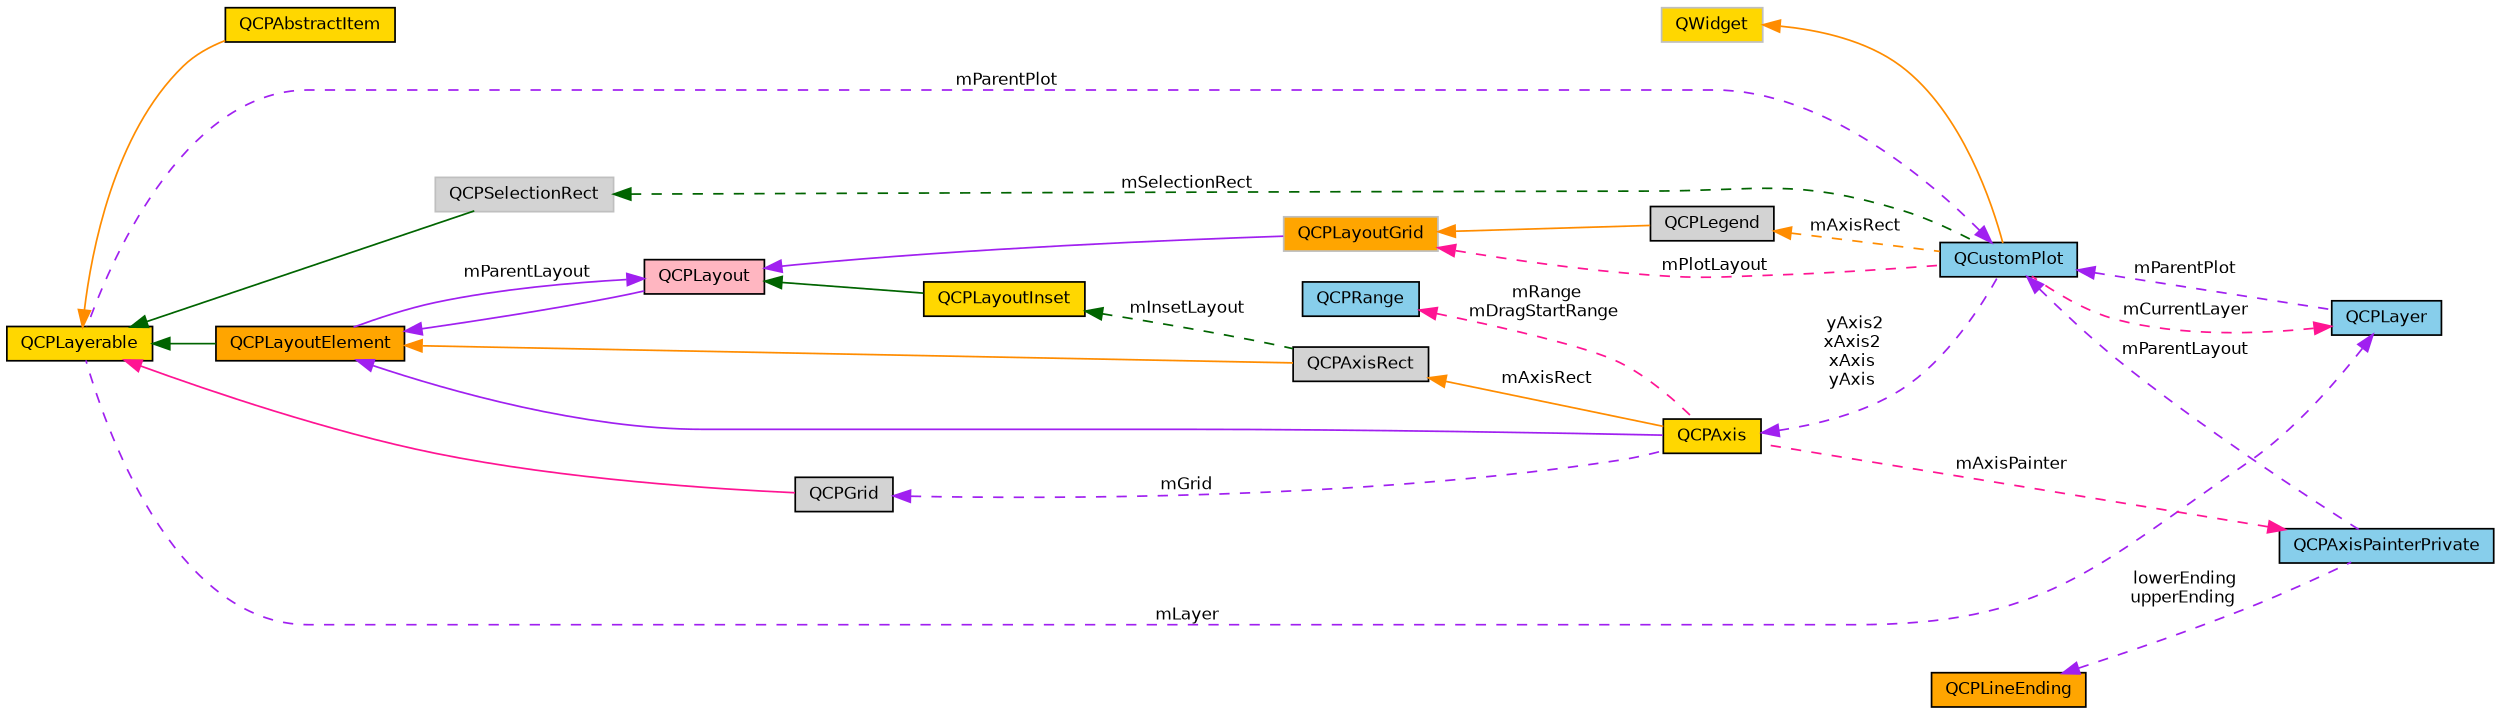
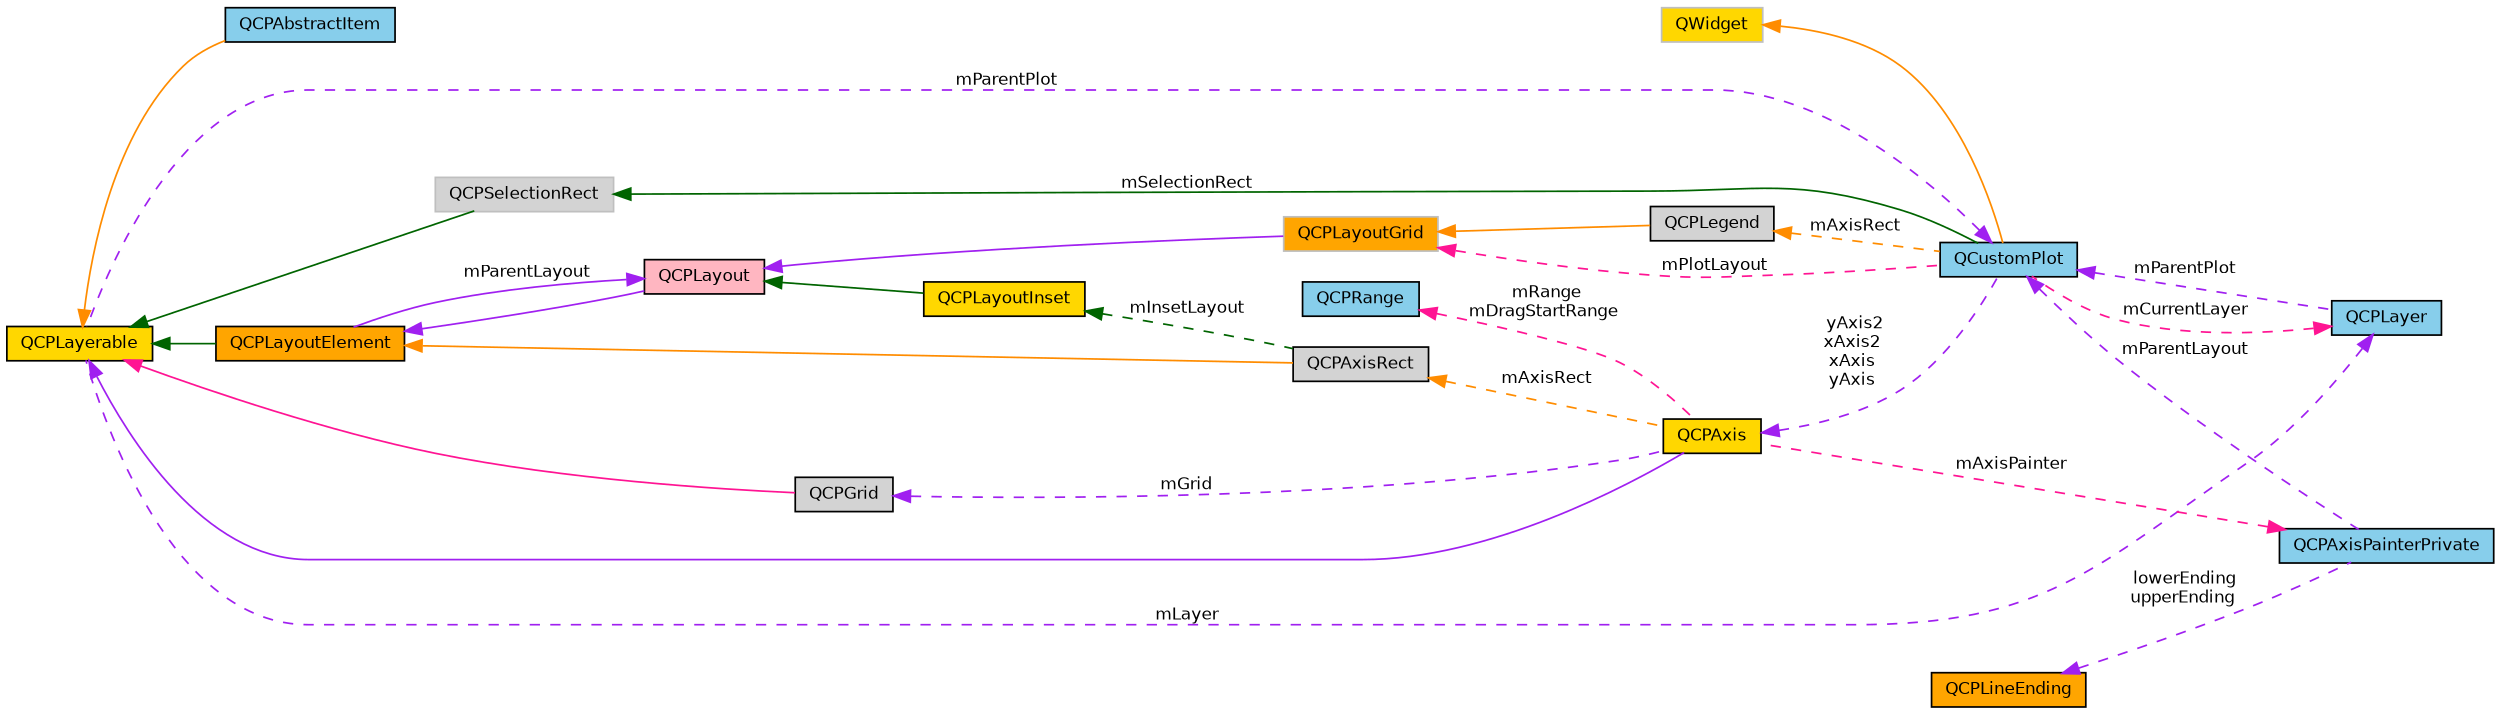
(310, 25) -> (310, 25)
(1309, 192) -> (1309, 192)
(1555, 404) -> (1555, 404)
(1014, 429) -> (860, 560)
